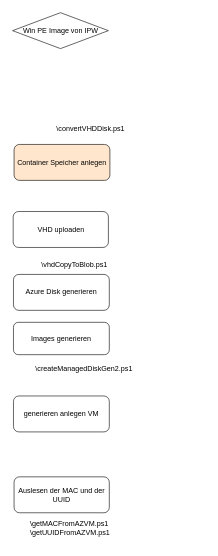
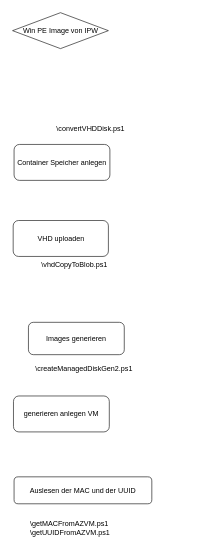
(62, 162) -> (62, 162)
(61, 230) -> (61, 239)
(62, 293) -> none
(62, 339) -> (77, 339)
(62, 495) -> (83, 491)
